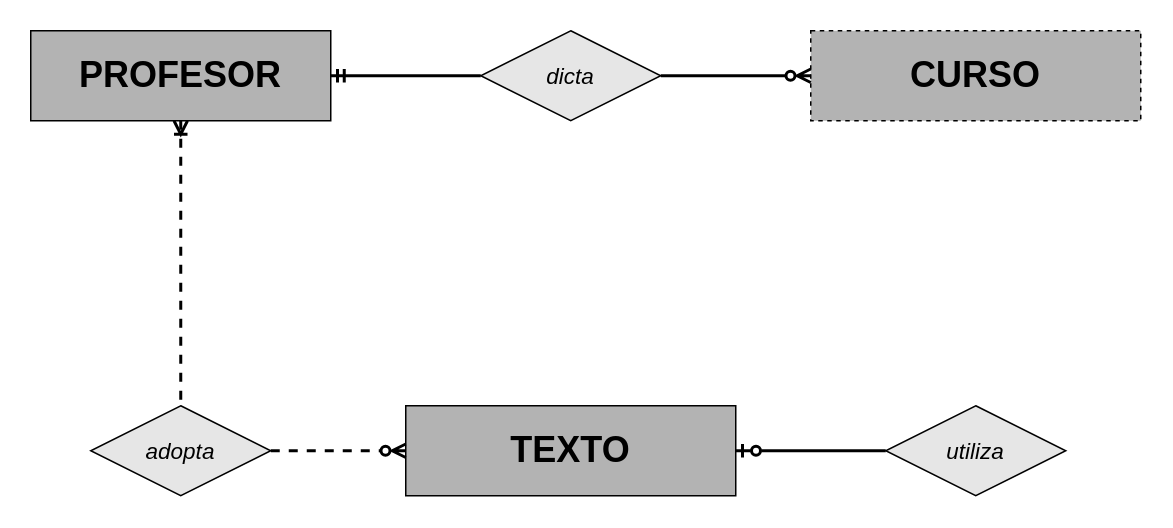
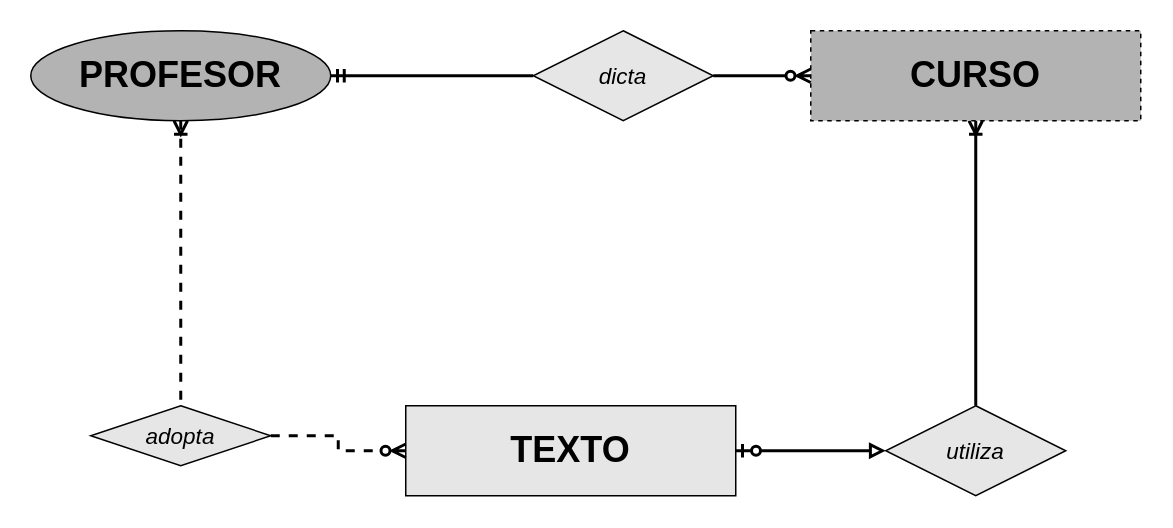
(181, 76) -> (181, 76)
(571, 76) -> (623, 76)
none -> (976, 263)
(181, 451) -> (181, 436)
(571, 451) -> (571, 451)
(876, 451) -> (868, 451)
